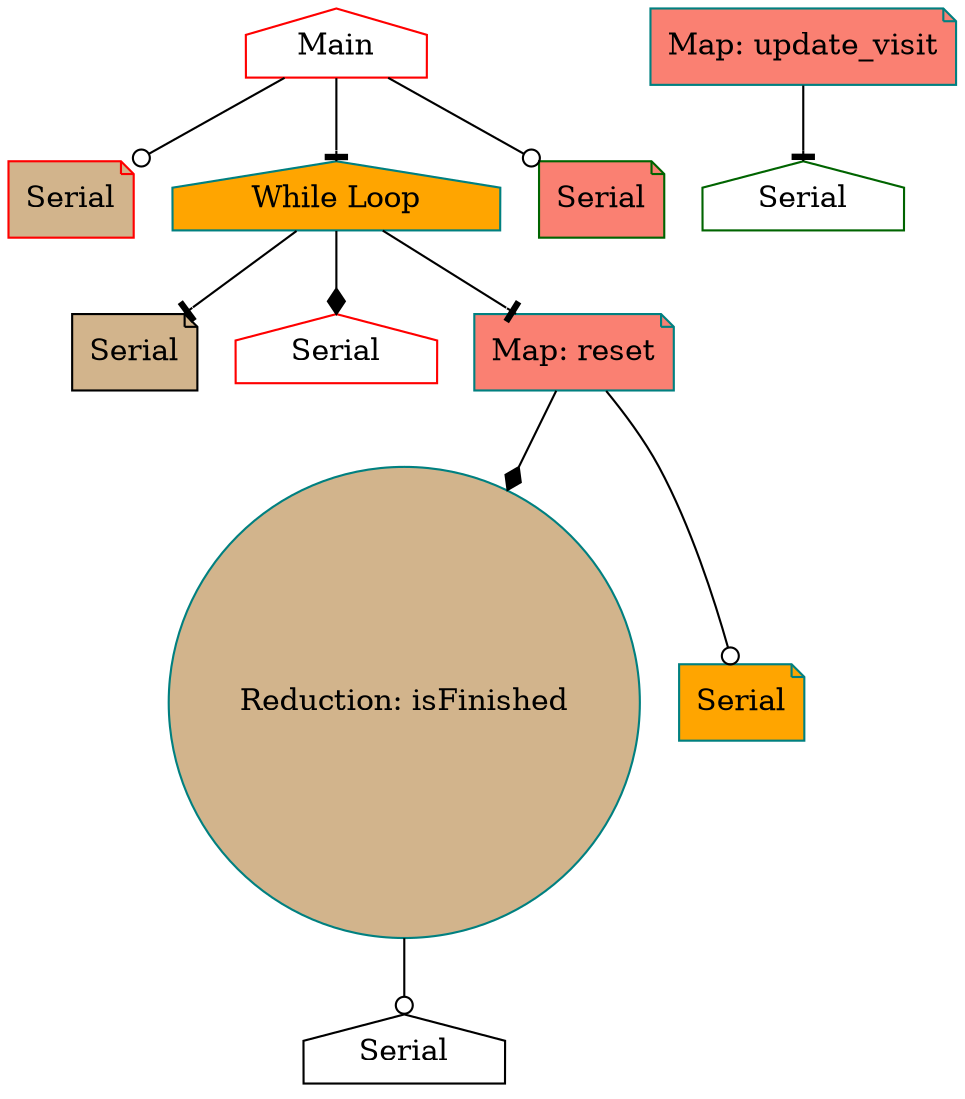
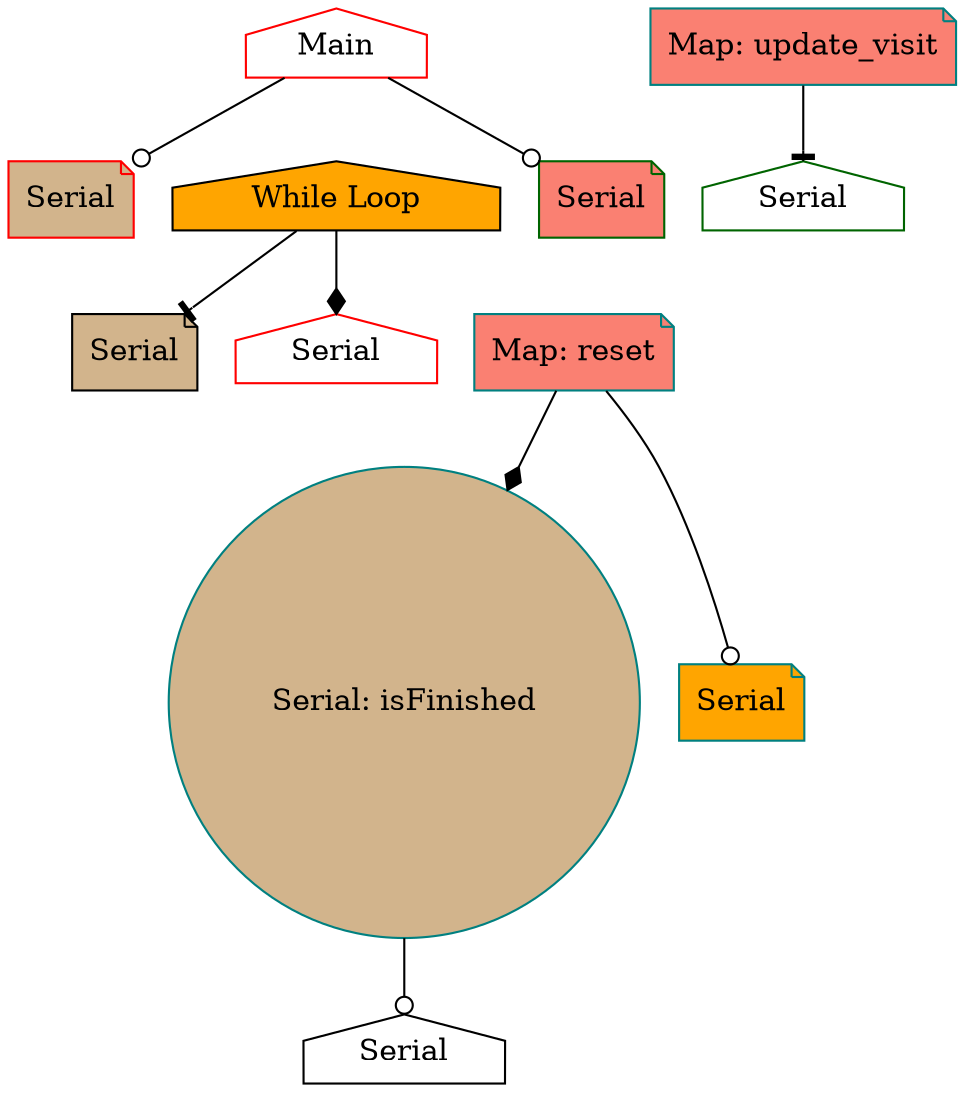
(336, 114) -> none
(336, 199) -> (336, 199)
(444, 269) -> none
(404, 702) -> (404, 702)
